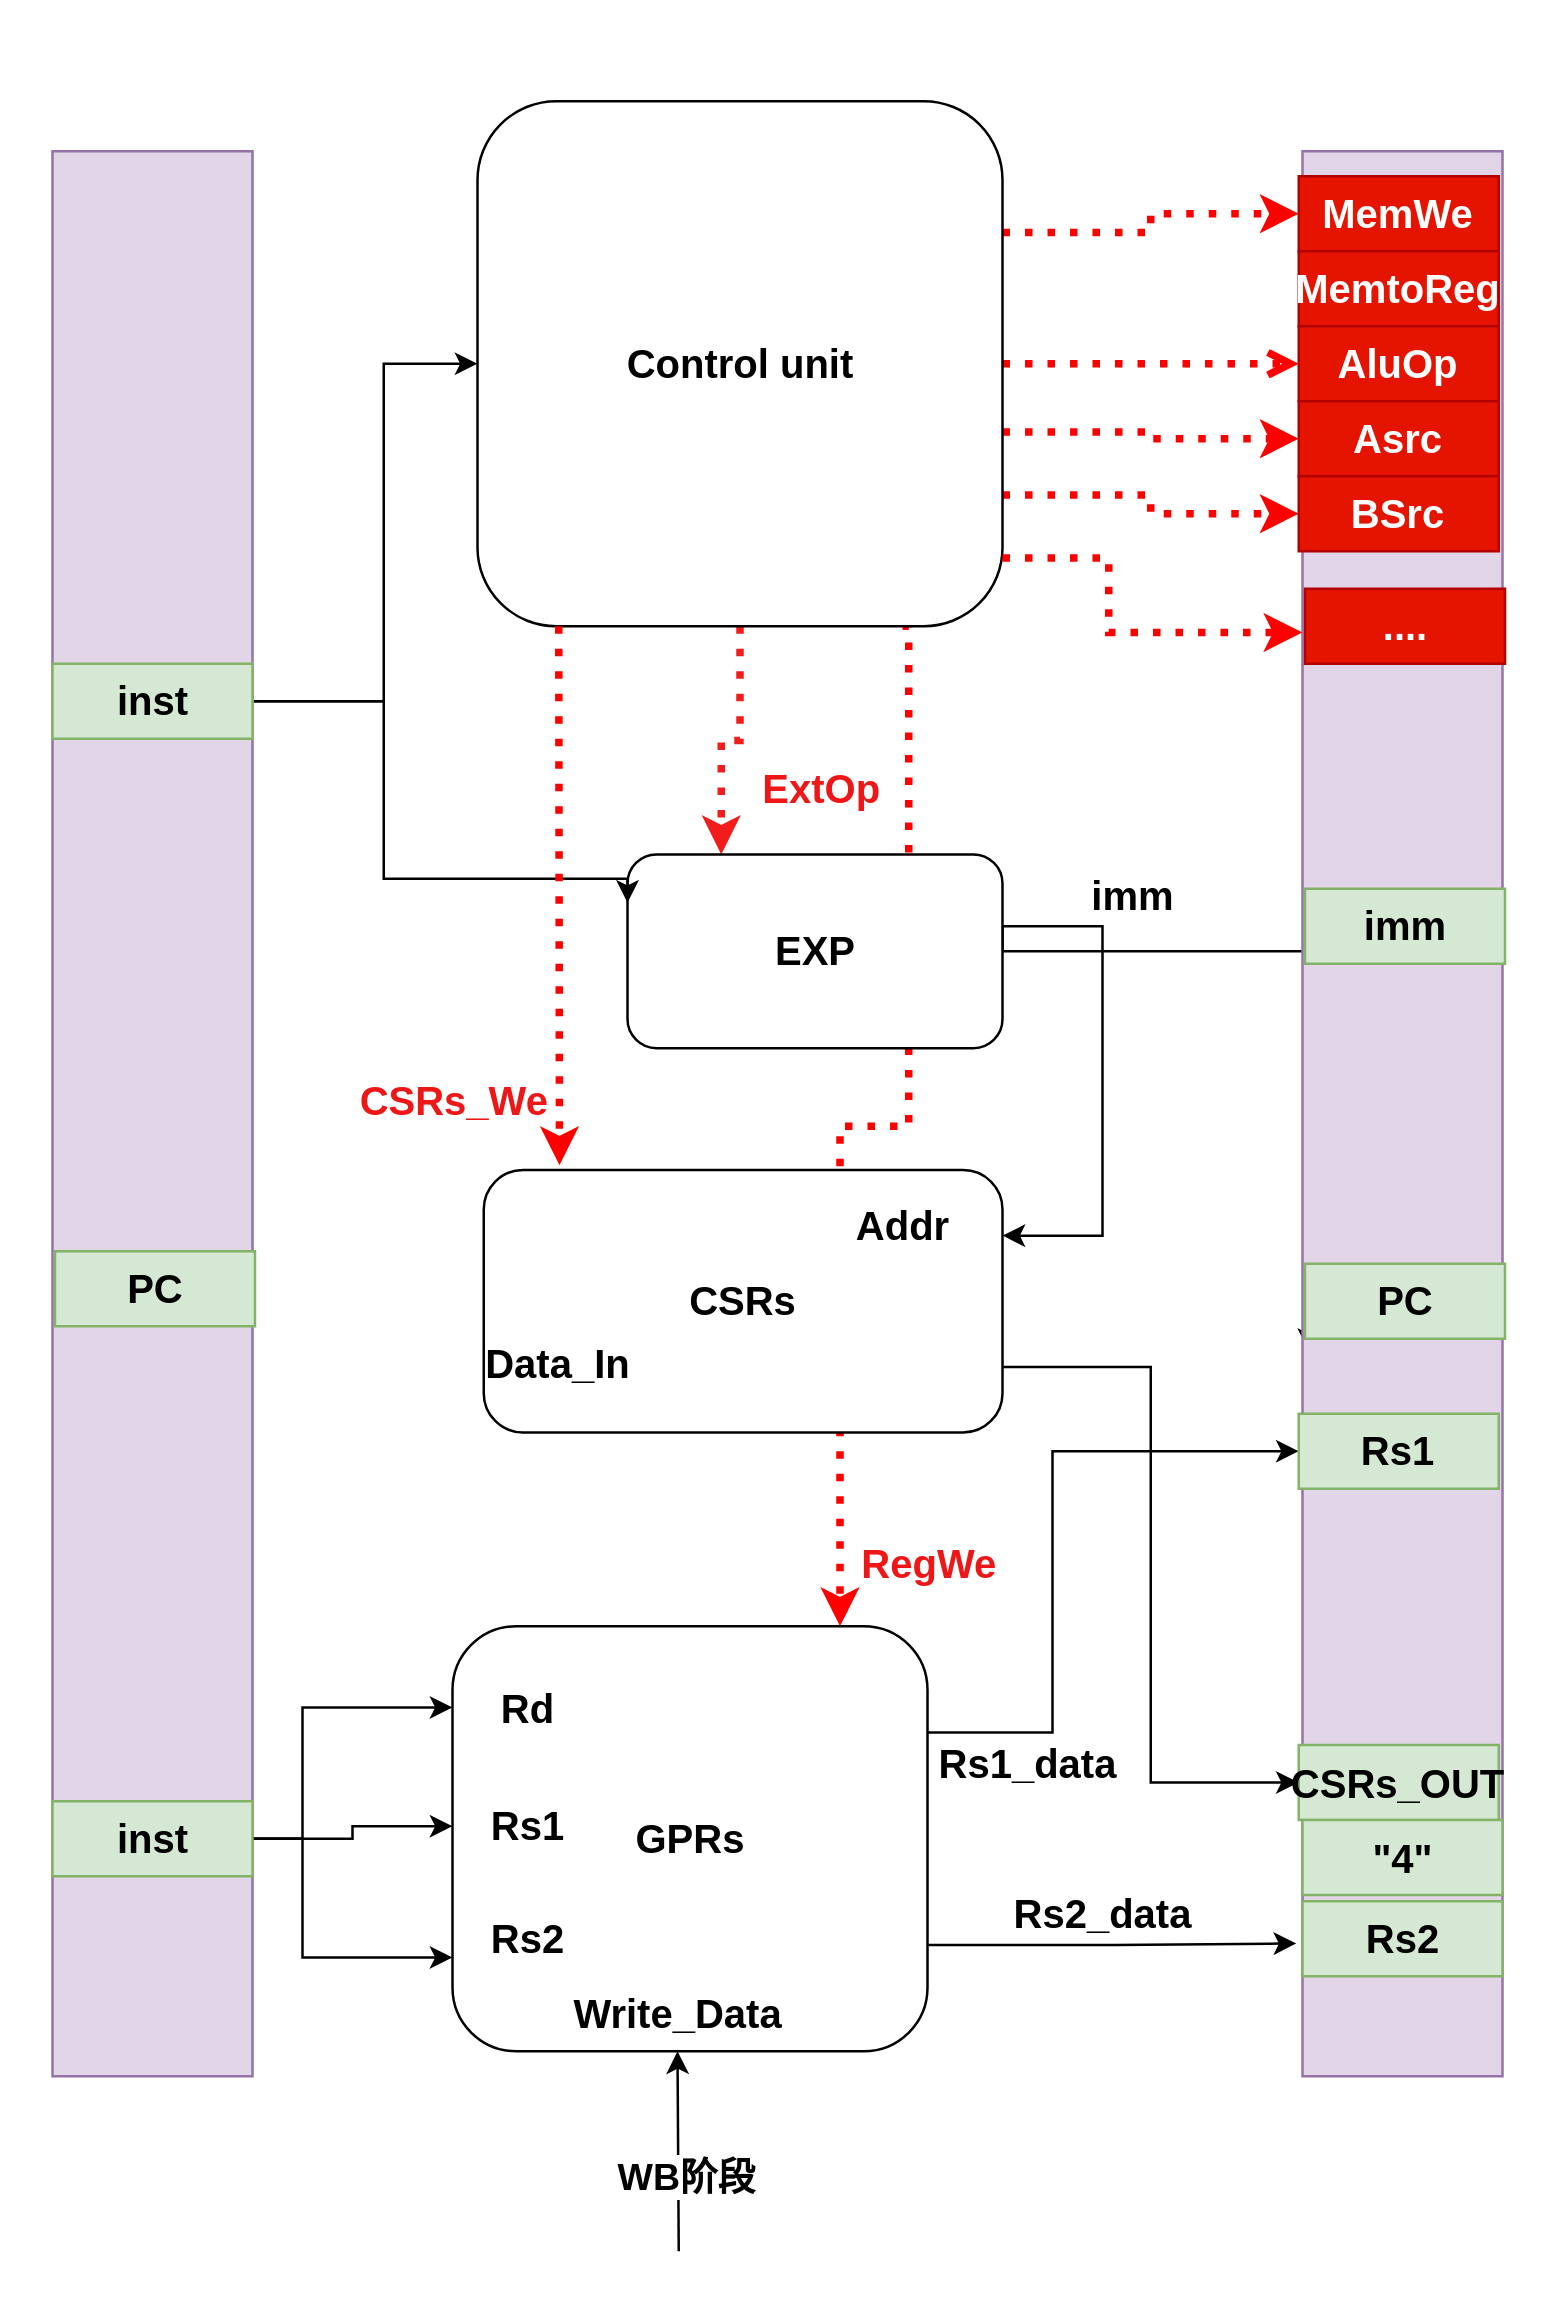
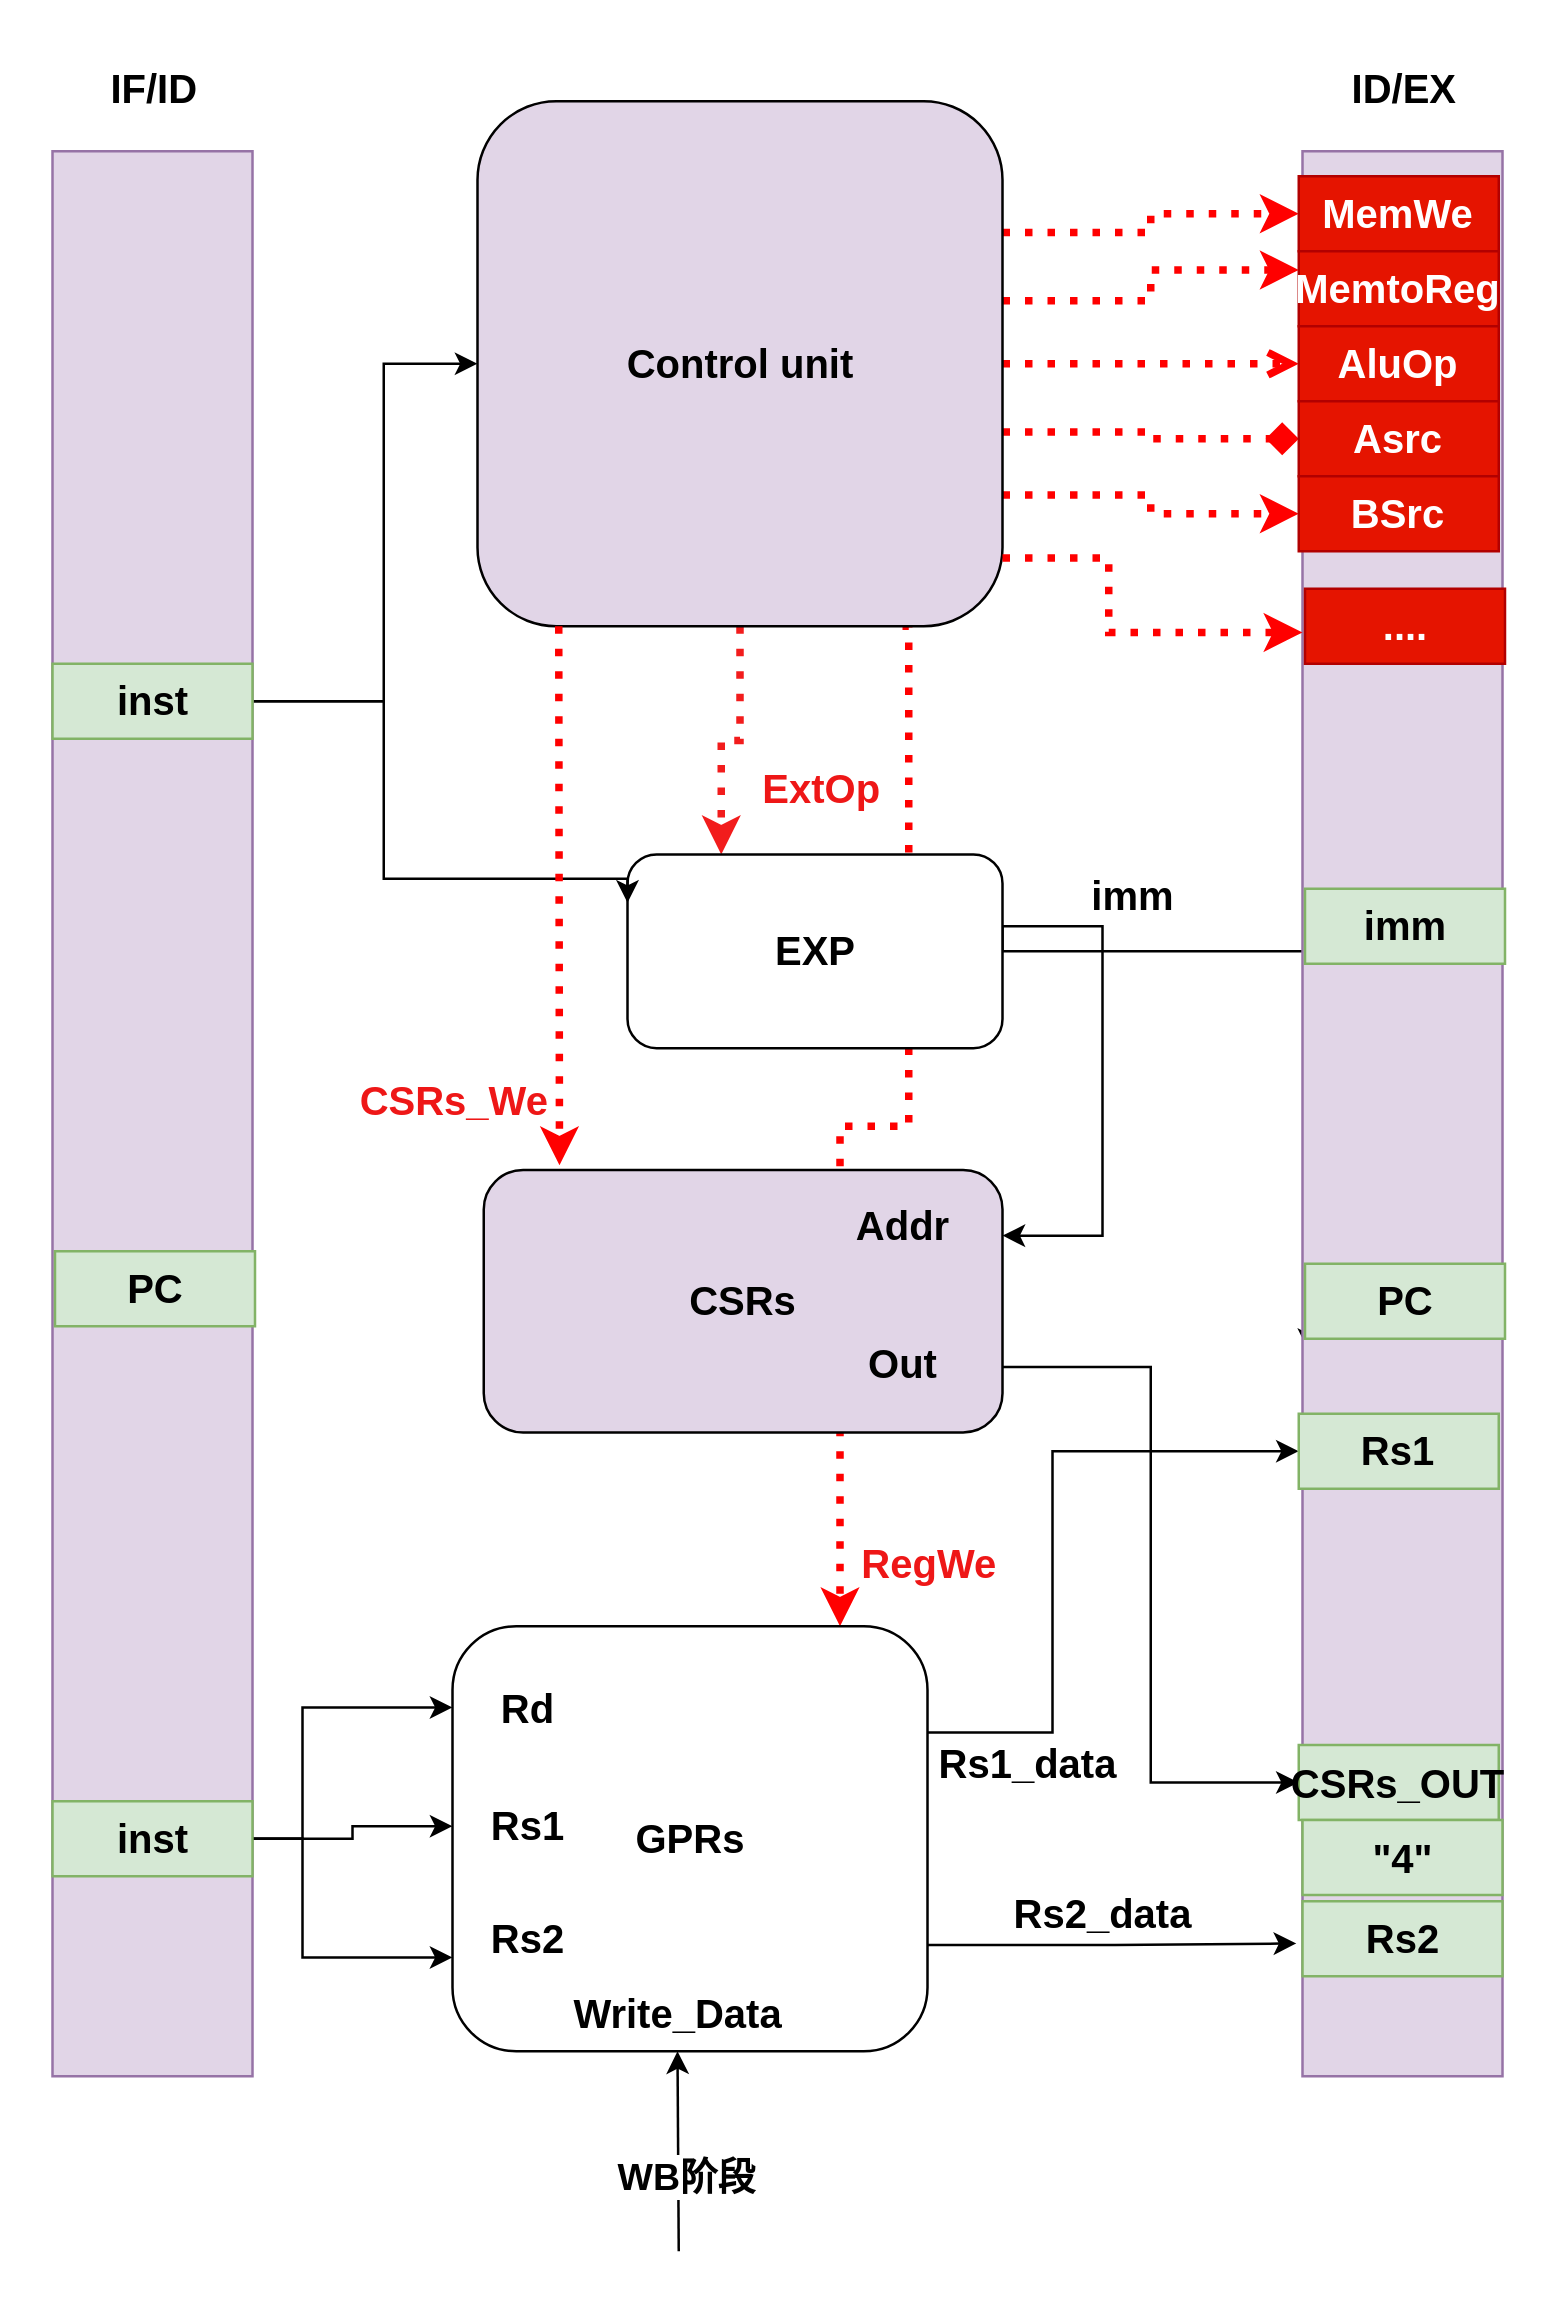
none -> (153, 89)
none -> (1403, 89)
none -> (1151, 275)
(740, 364) -> (740, 364)
(1003, 432) -> (1003, 432)
(743, 1301) -> (743, 1301)
(559, 1364) -> none
none -> (903, 1364)
